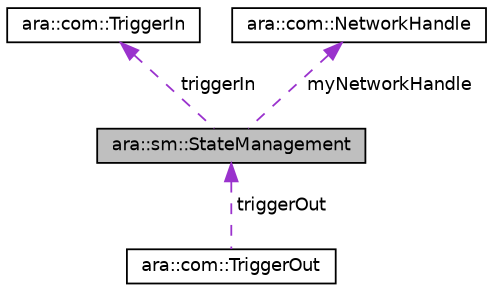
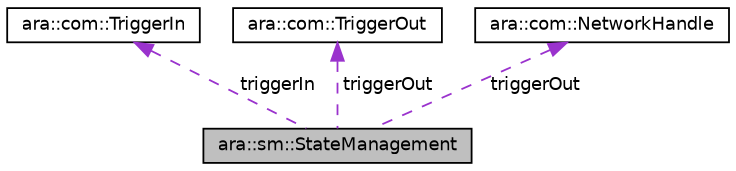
(387, 85) -> (533, 85)
(231, 215) -> (337, 95)
